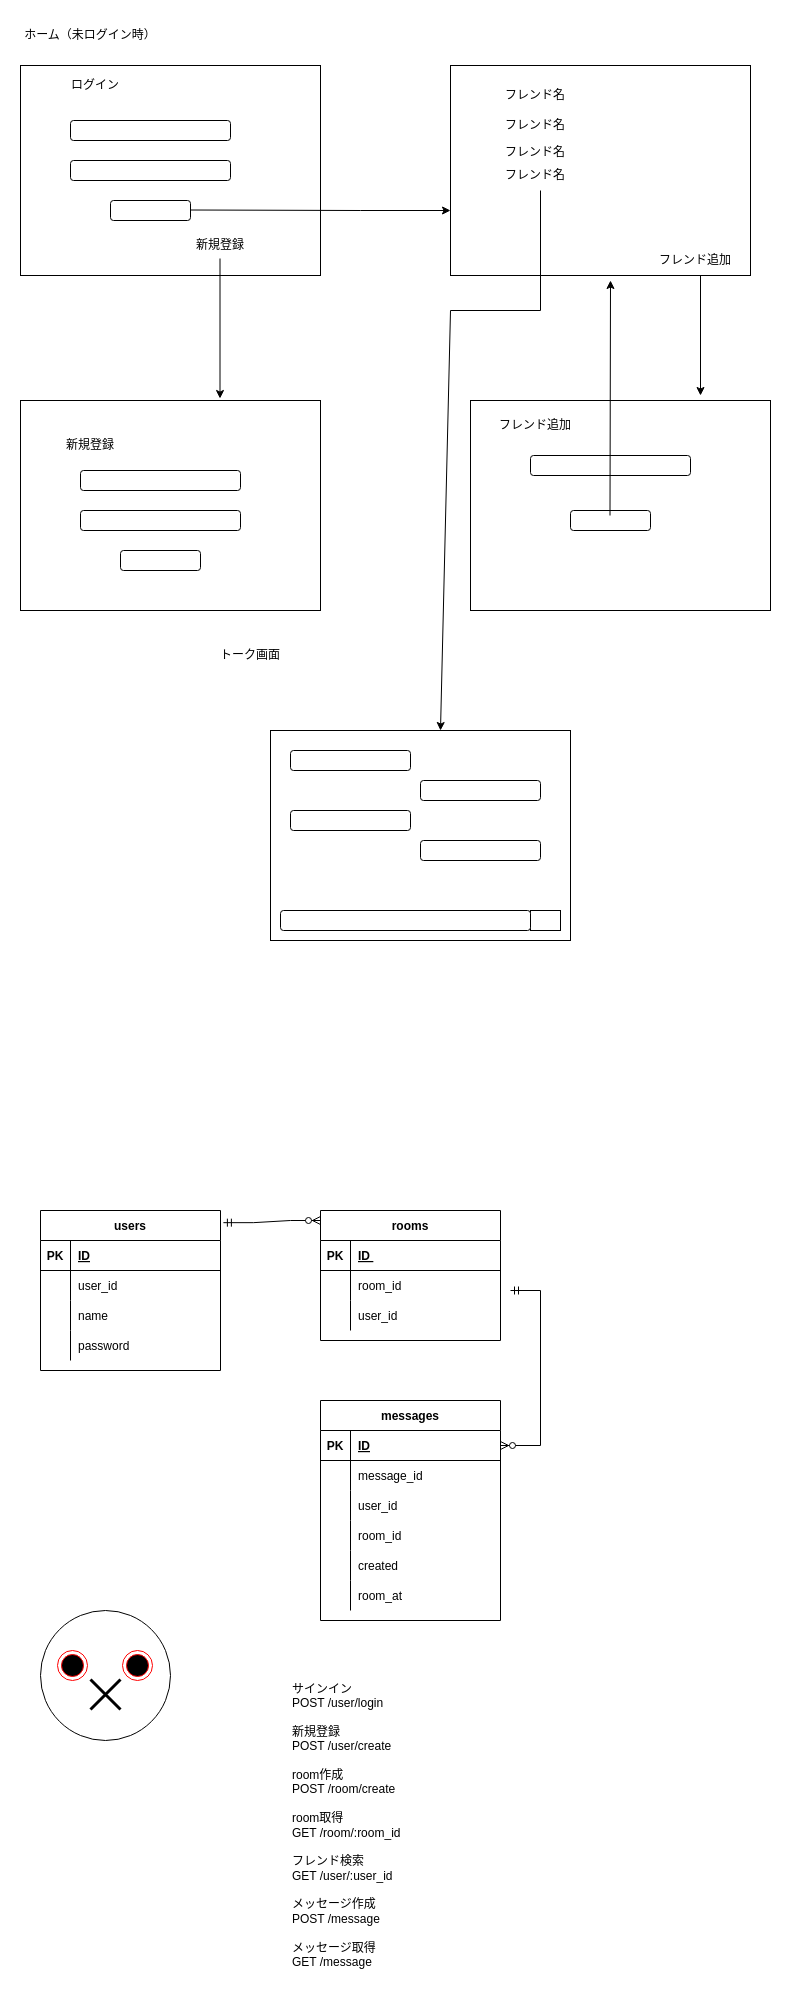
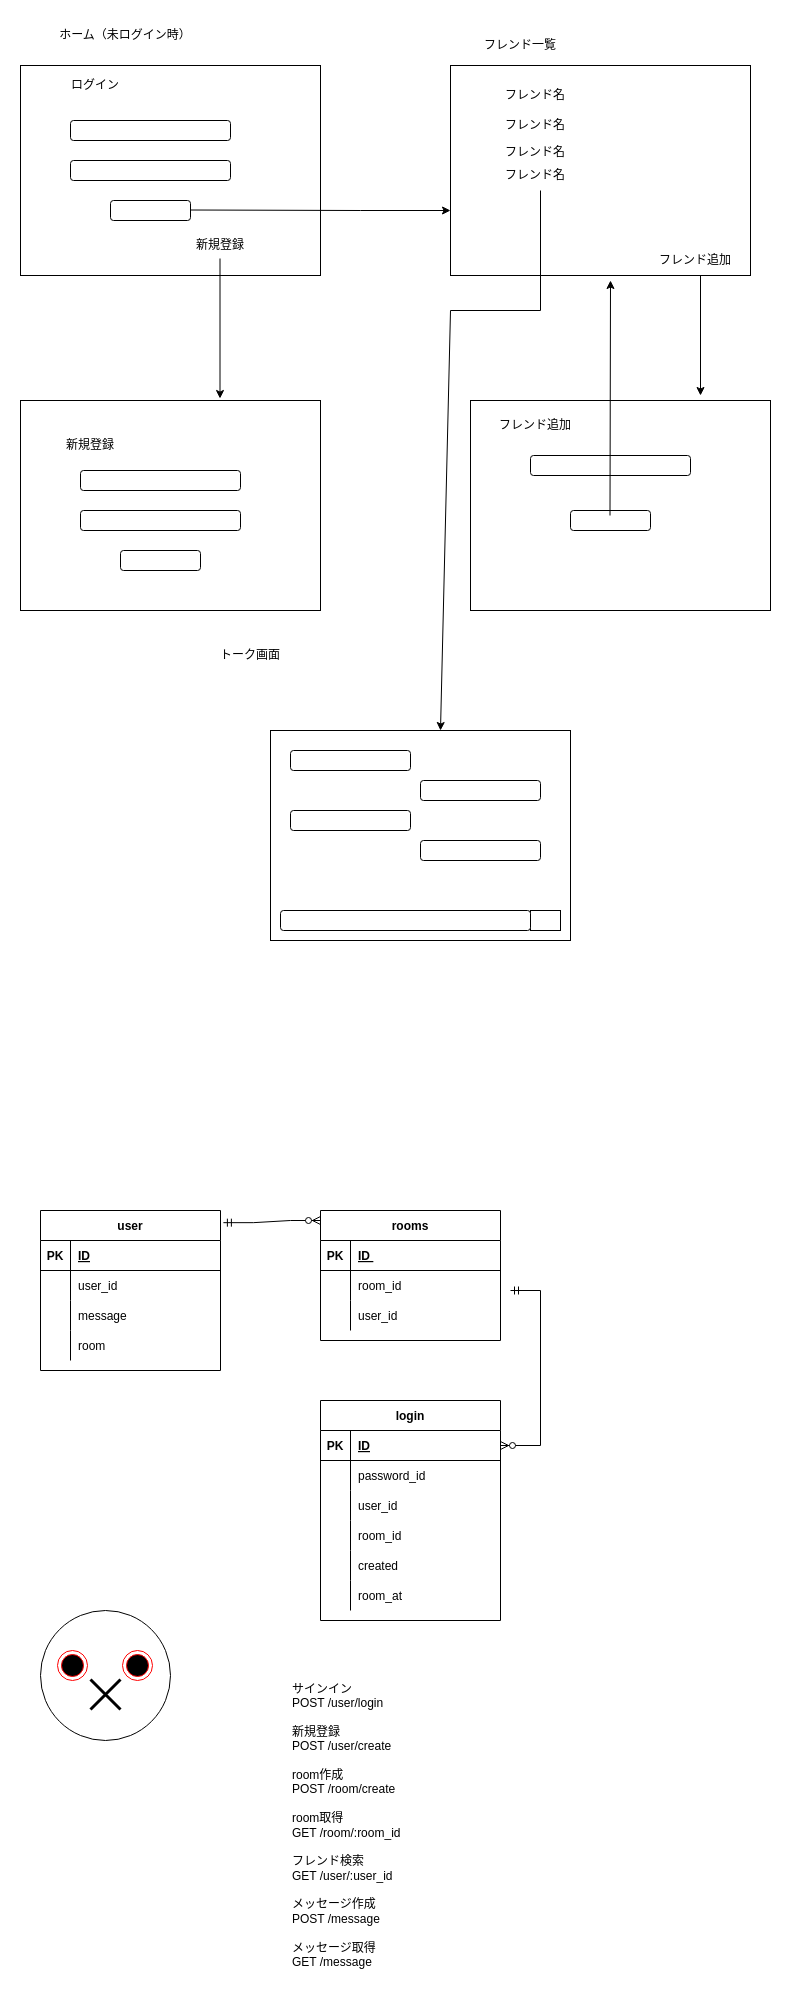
(91, 36) -> (126, 36)
none -> (521, 46)
(130, 1226) -> (130, 1226)
(91, 1316) -> (102, 1316)
(105, 1346) -> (91, 1346)
(410, 1416) -> (410, 1416)
(390, 1476) -> (393, 1476)
